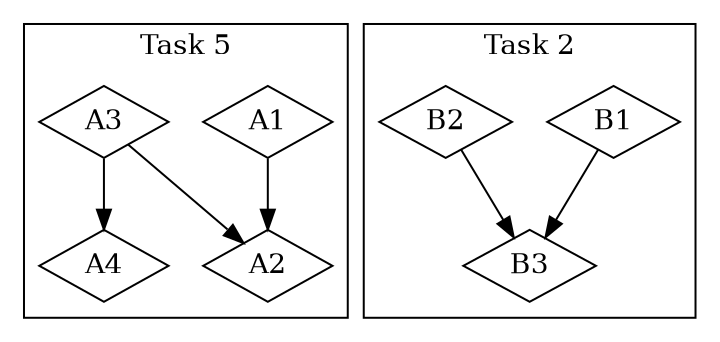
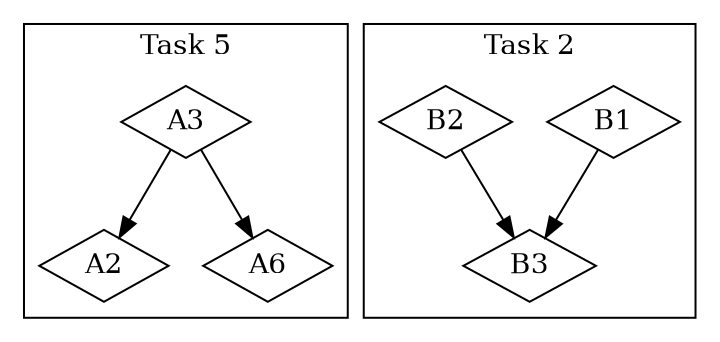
(268, 122) -> none
(104, 266) -> (268, 266)
